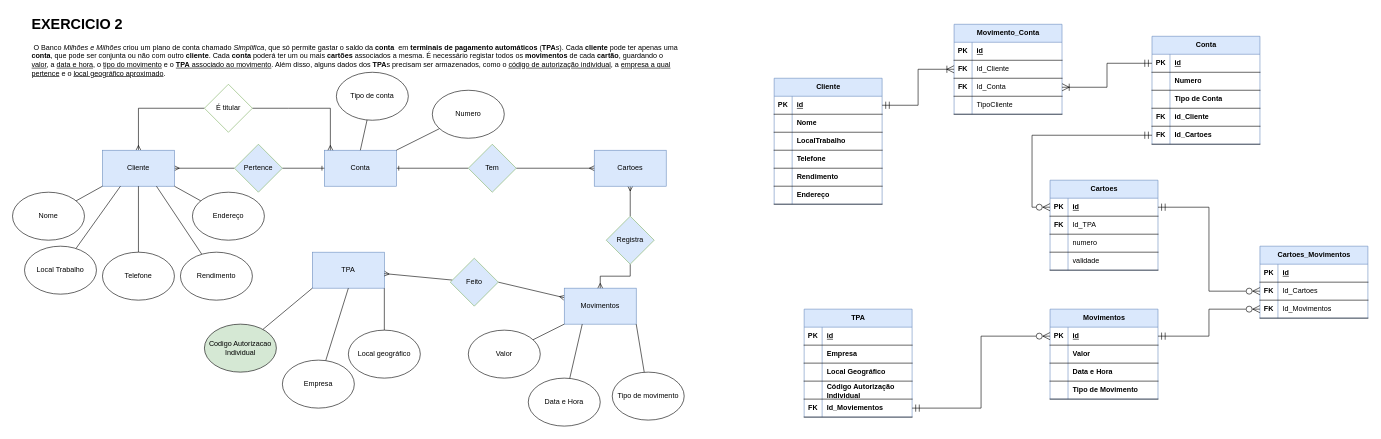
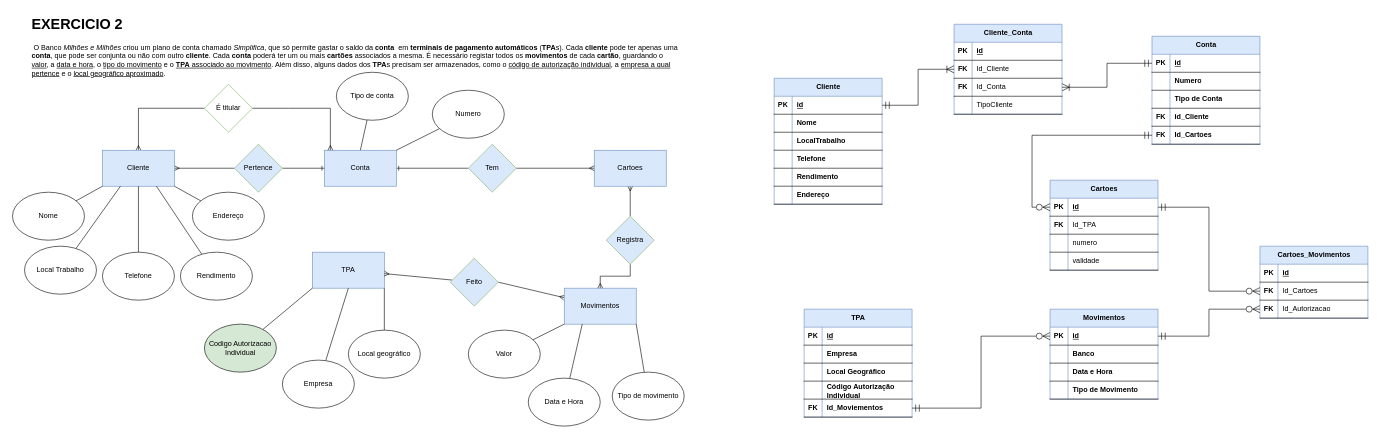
(1009, 33) -> (1009, 33)
(1308, 309) -> (1310, 309)
(1082, 354) -> (1083, 354)
